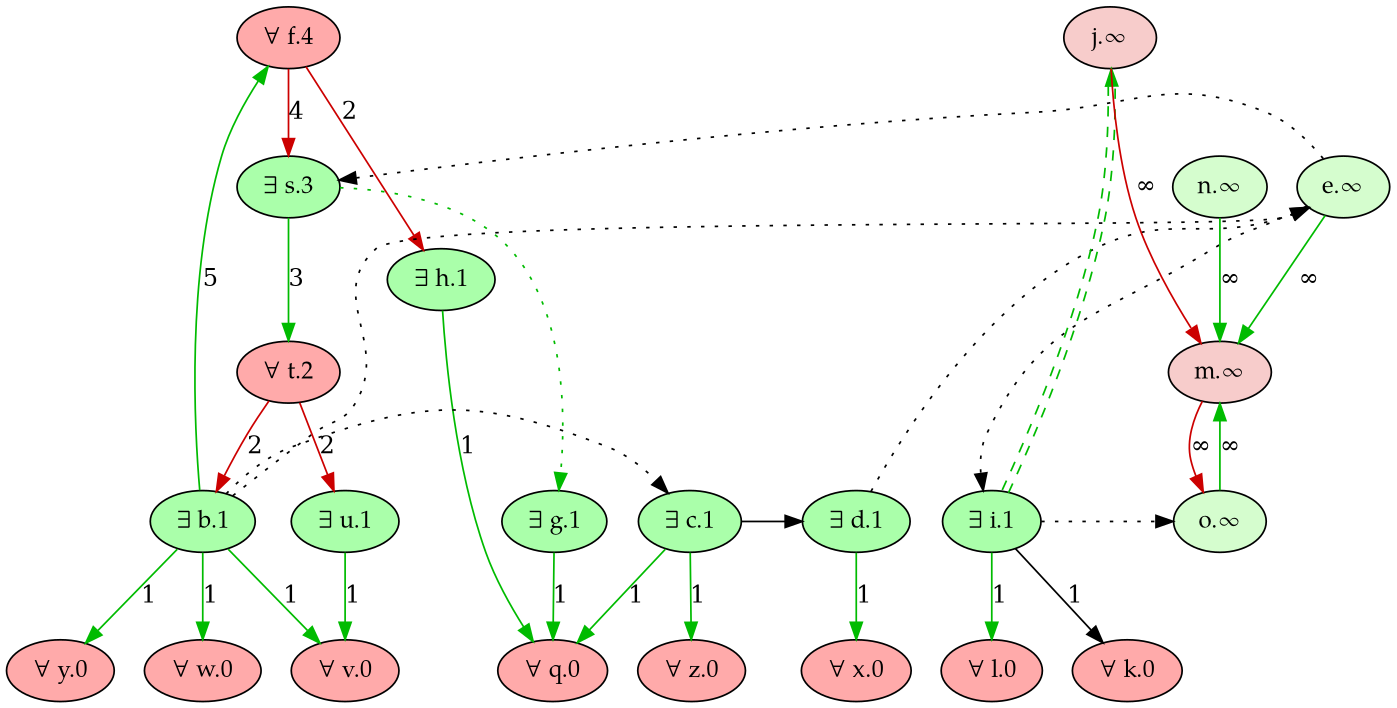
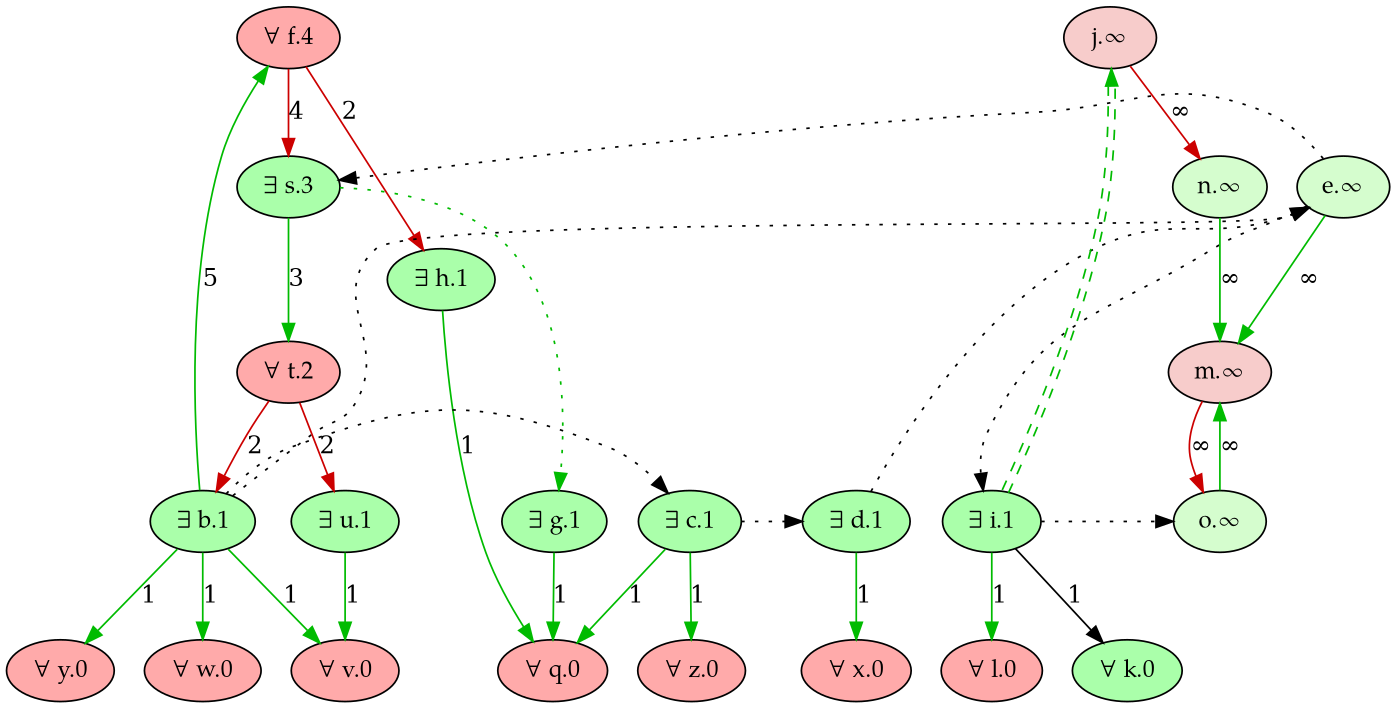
(1132, 204) -> (1161, 107)
(763, 521) -> (763, 521)
(1127, 671) -> (1127, 671)
